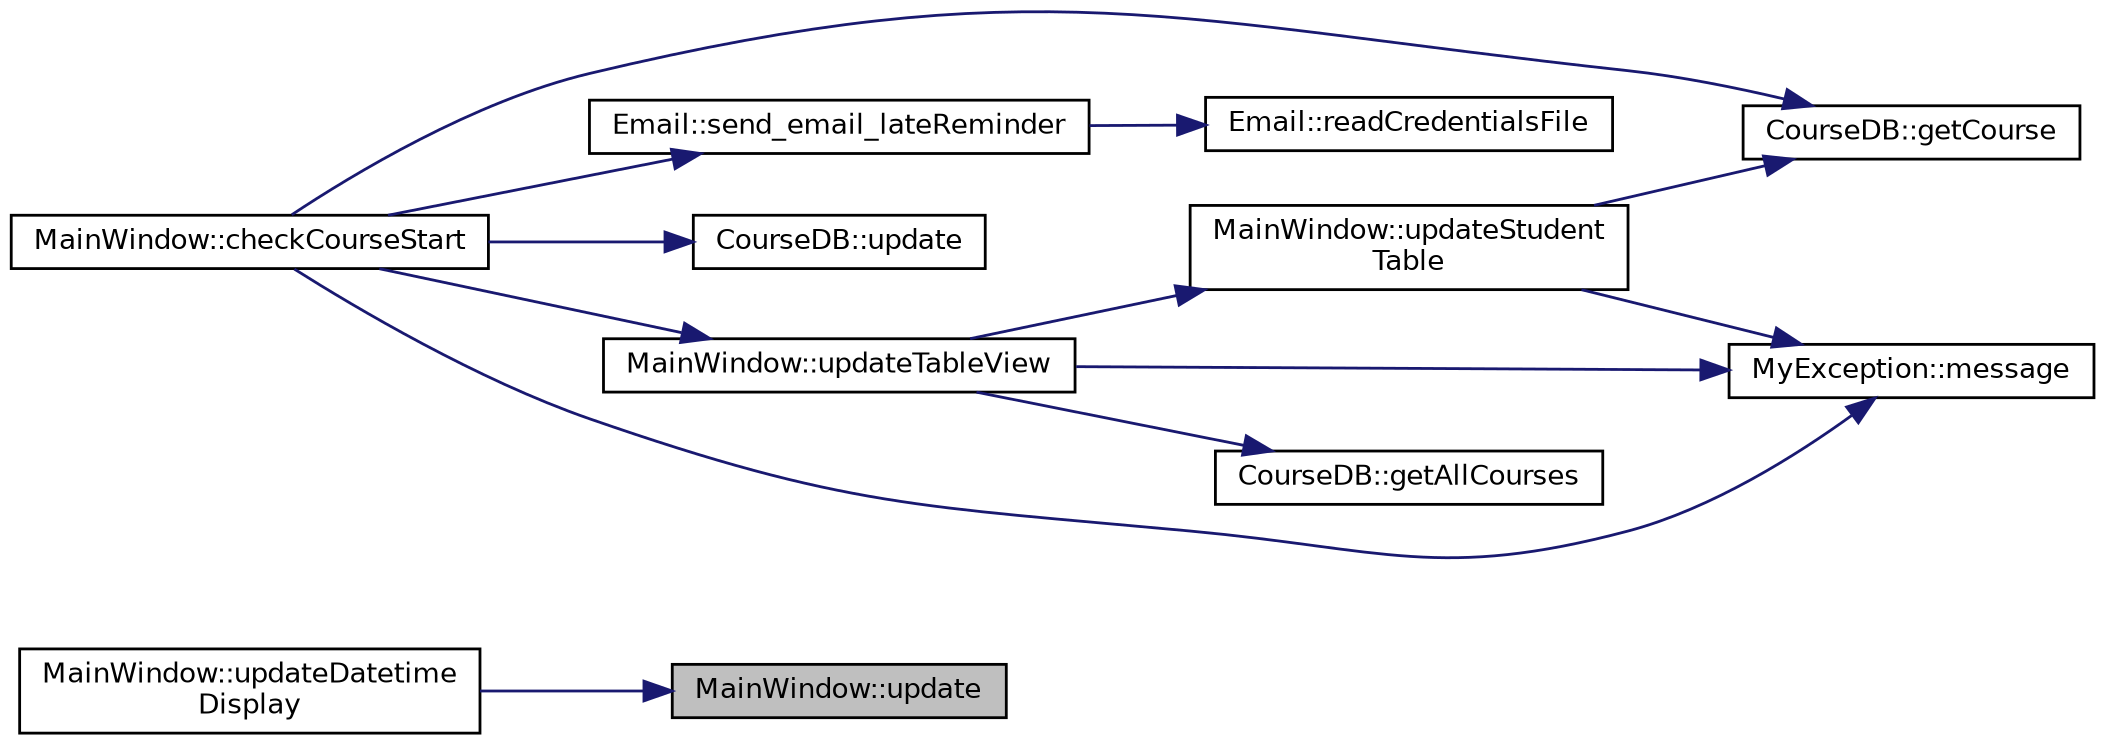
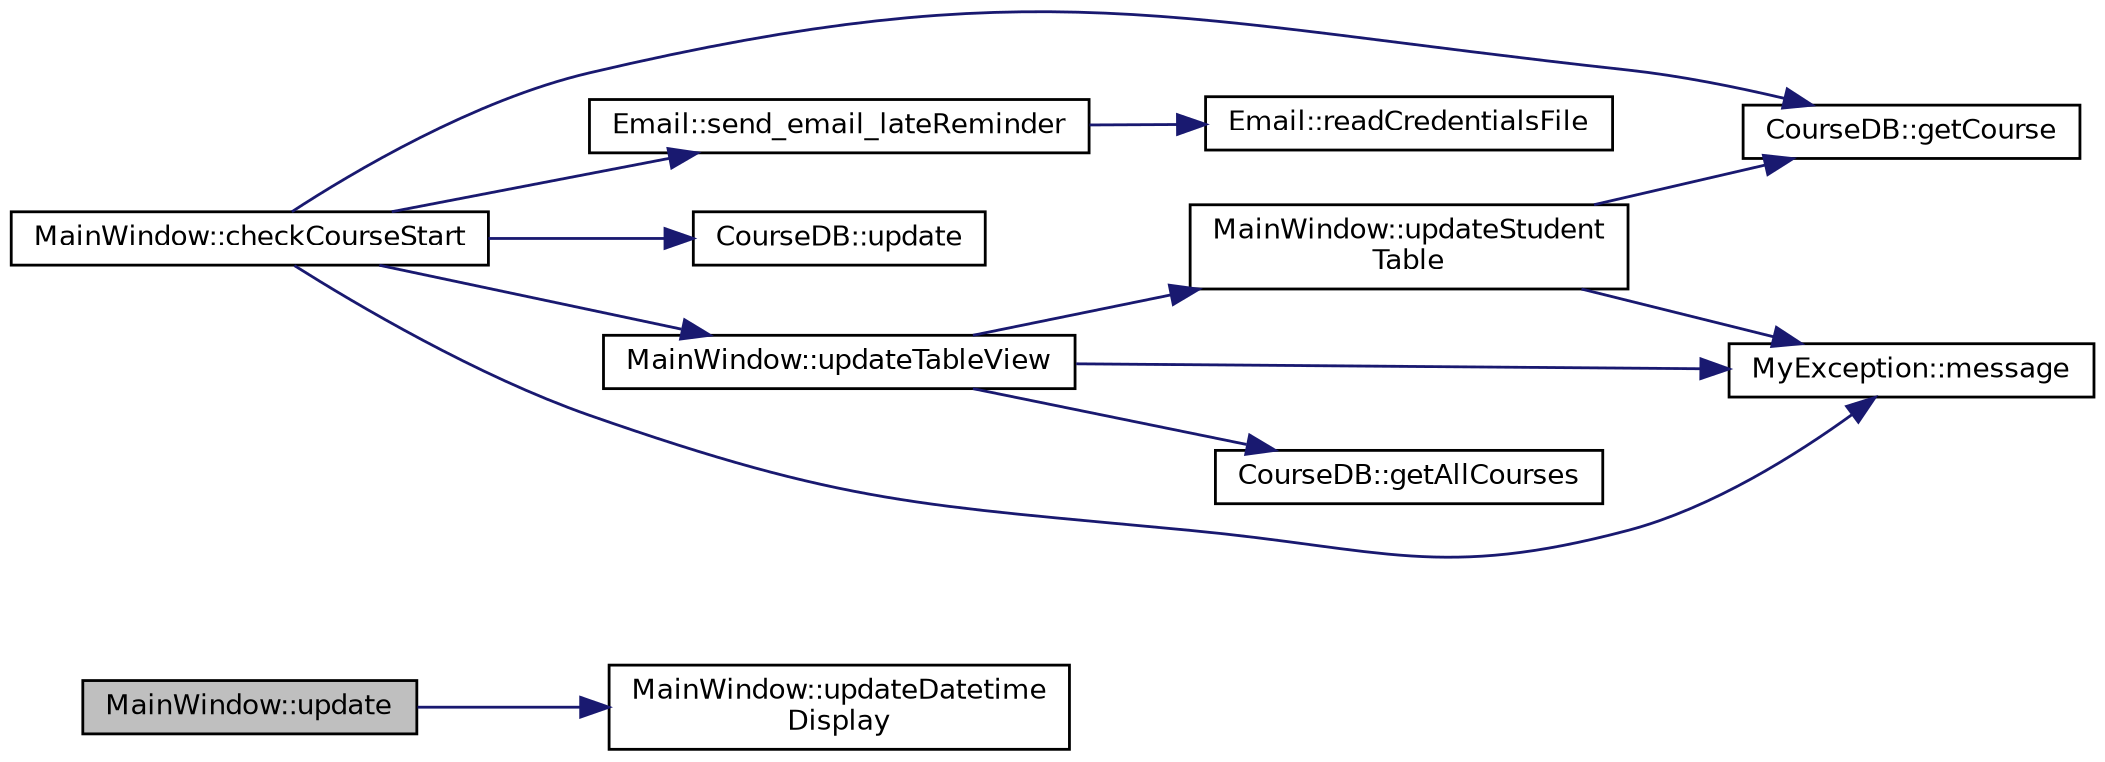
(562, 691) -> (499, 707)
